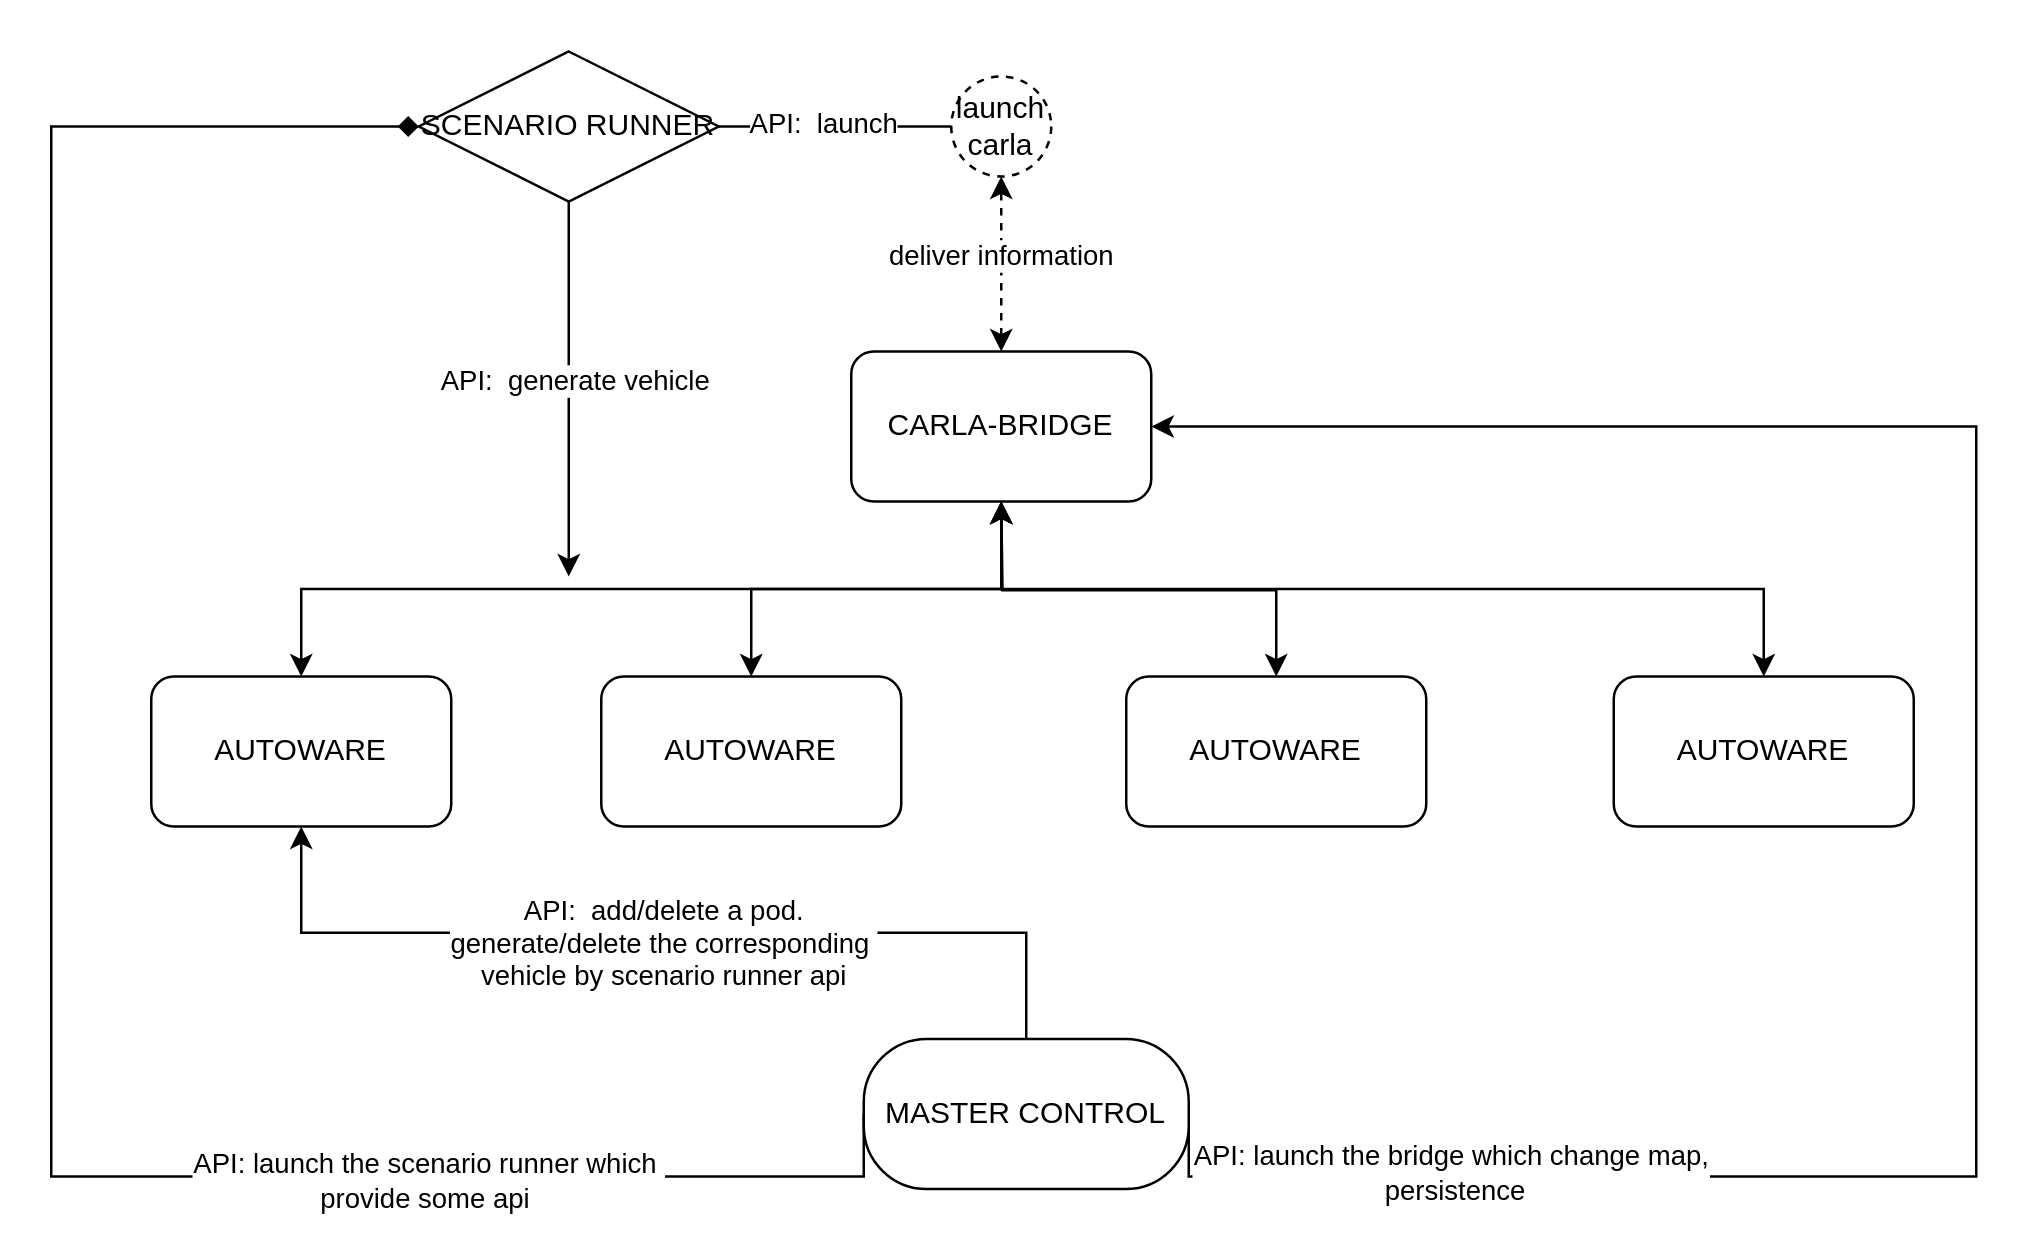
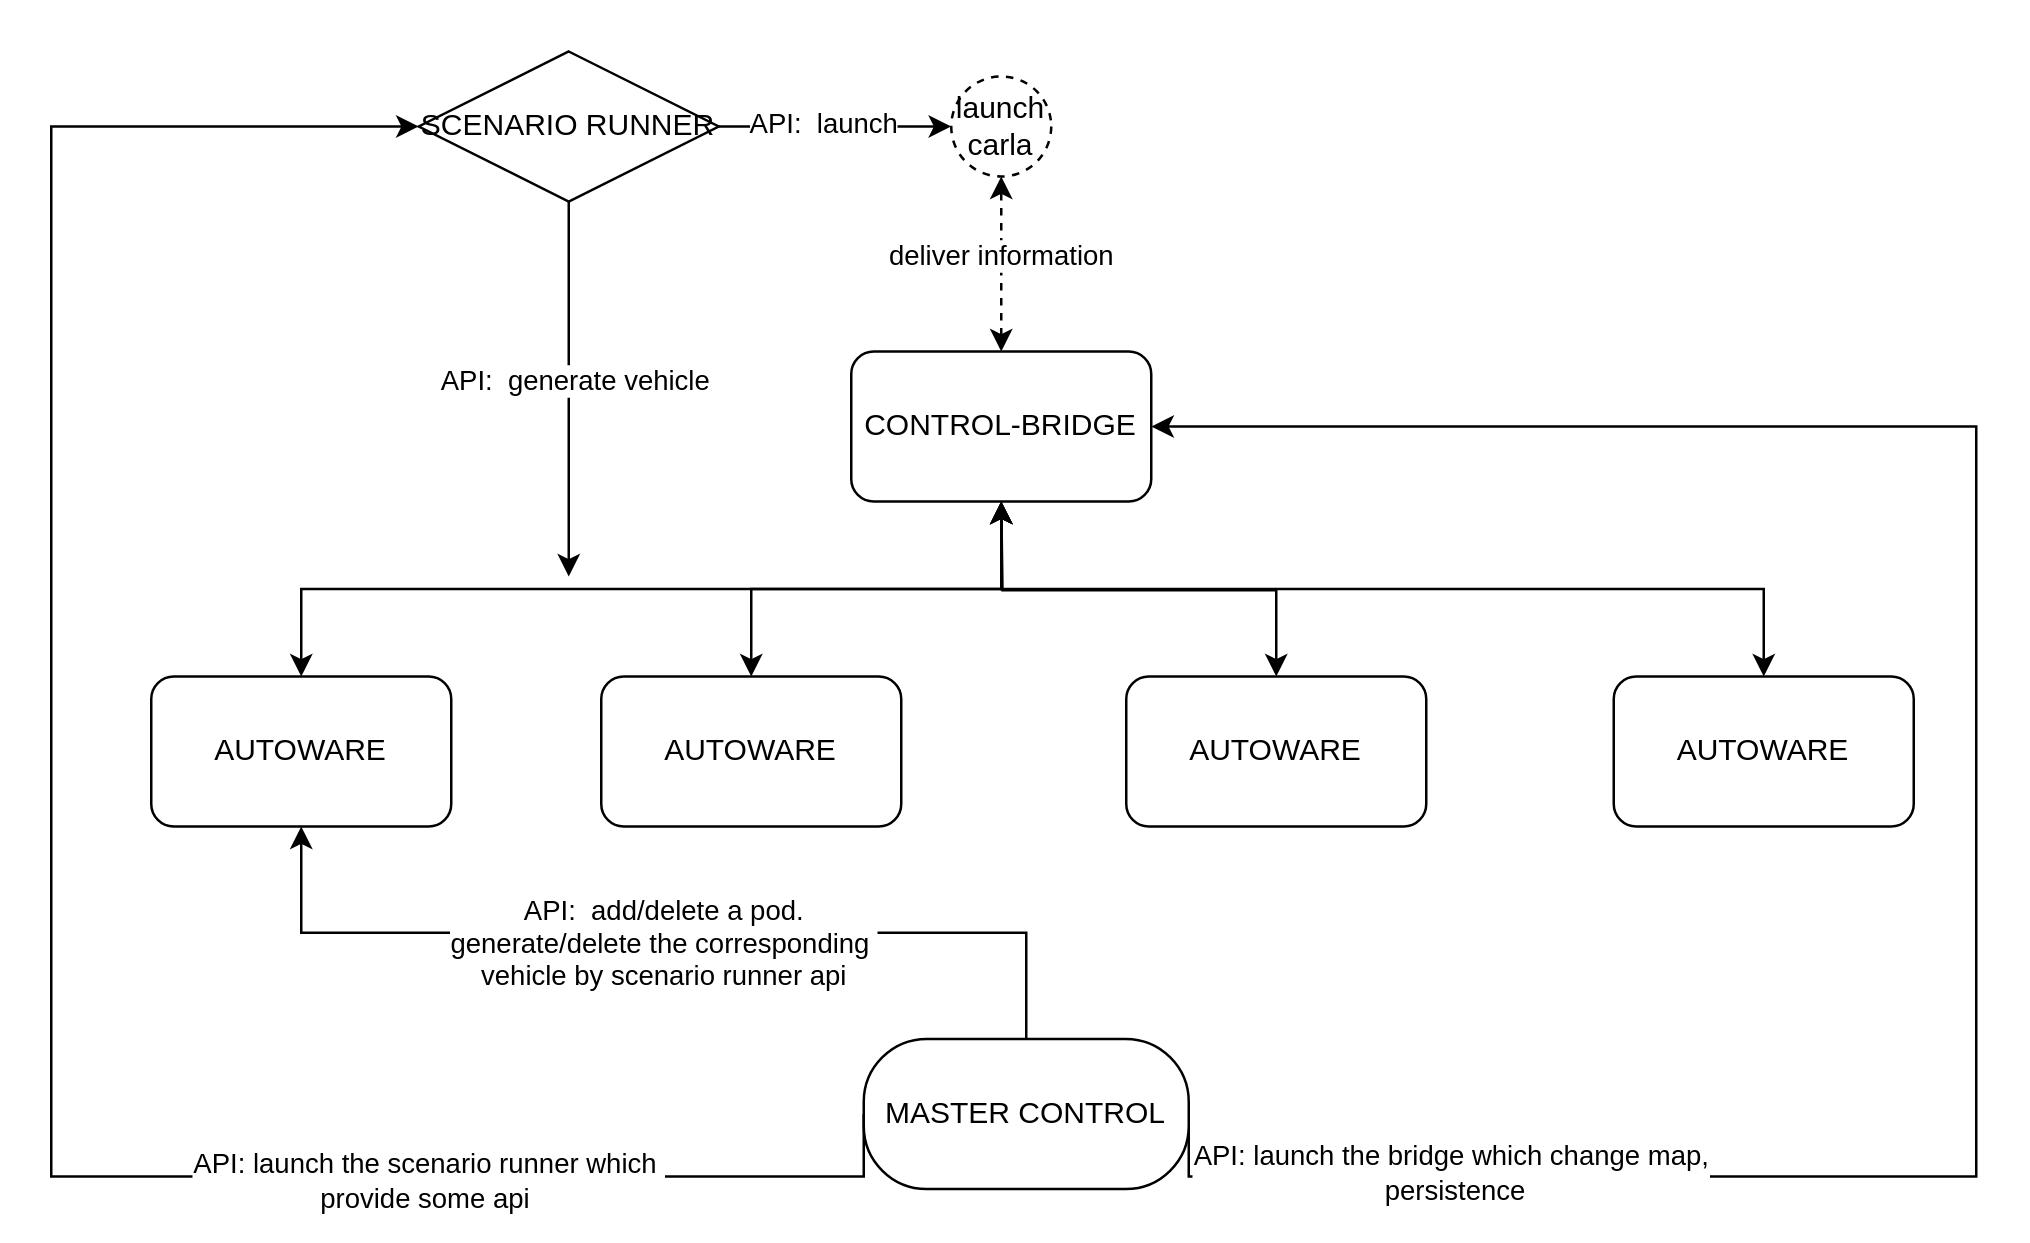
(398, 126) -> (399, 126)
(941, 126) -> (933, 126)
(1001, 426) -> (1001, 426)
